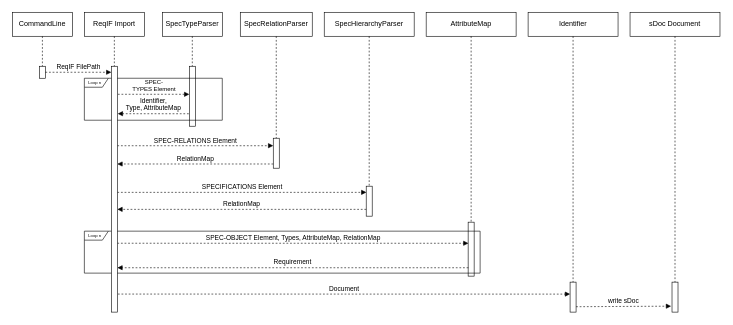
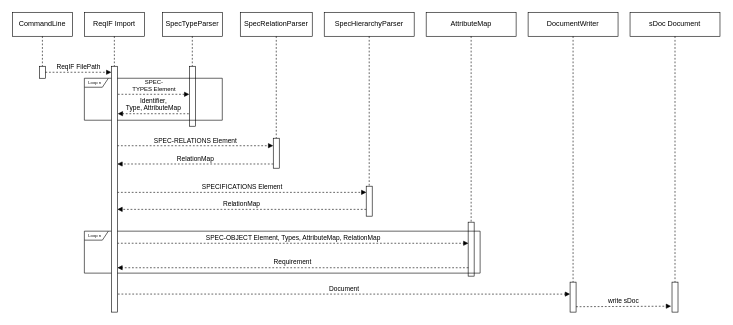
(573, 24) -> (573, 24)
